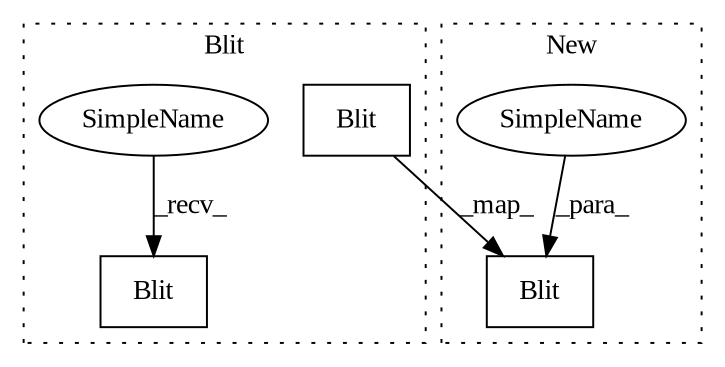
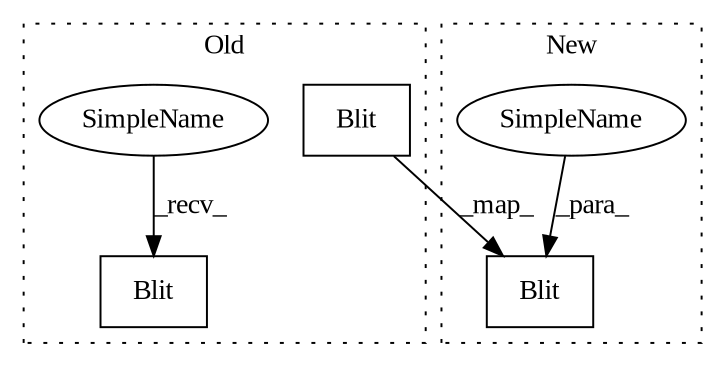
(225, 46) -> (225, 46)
